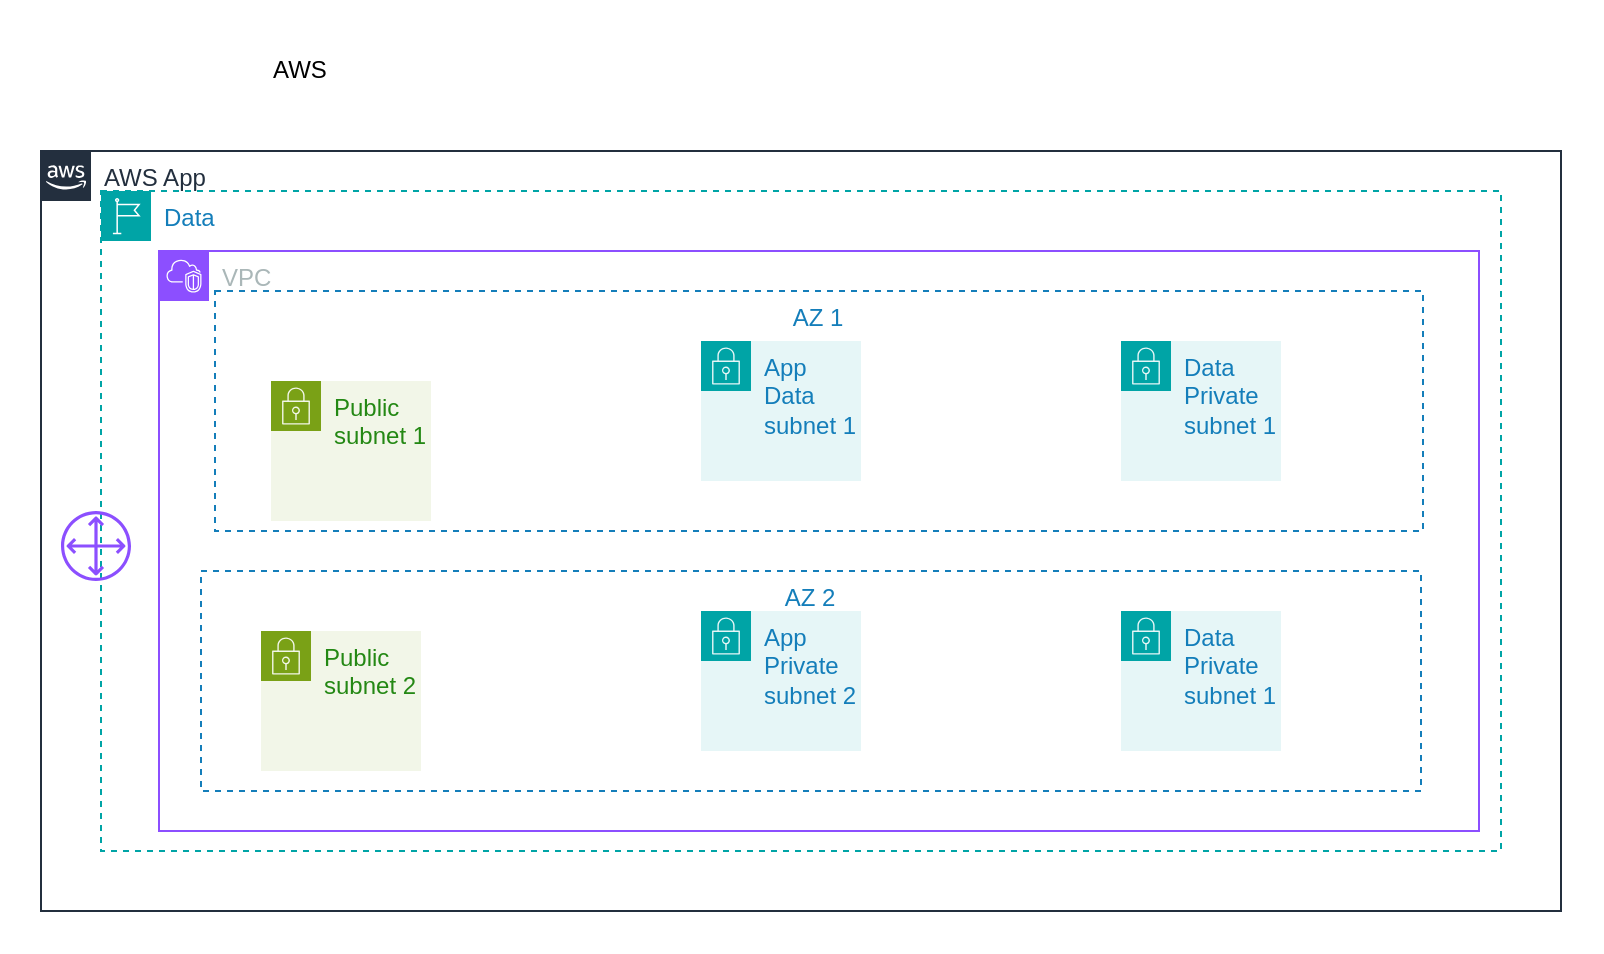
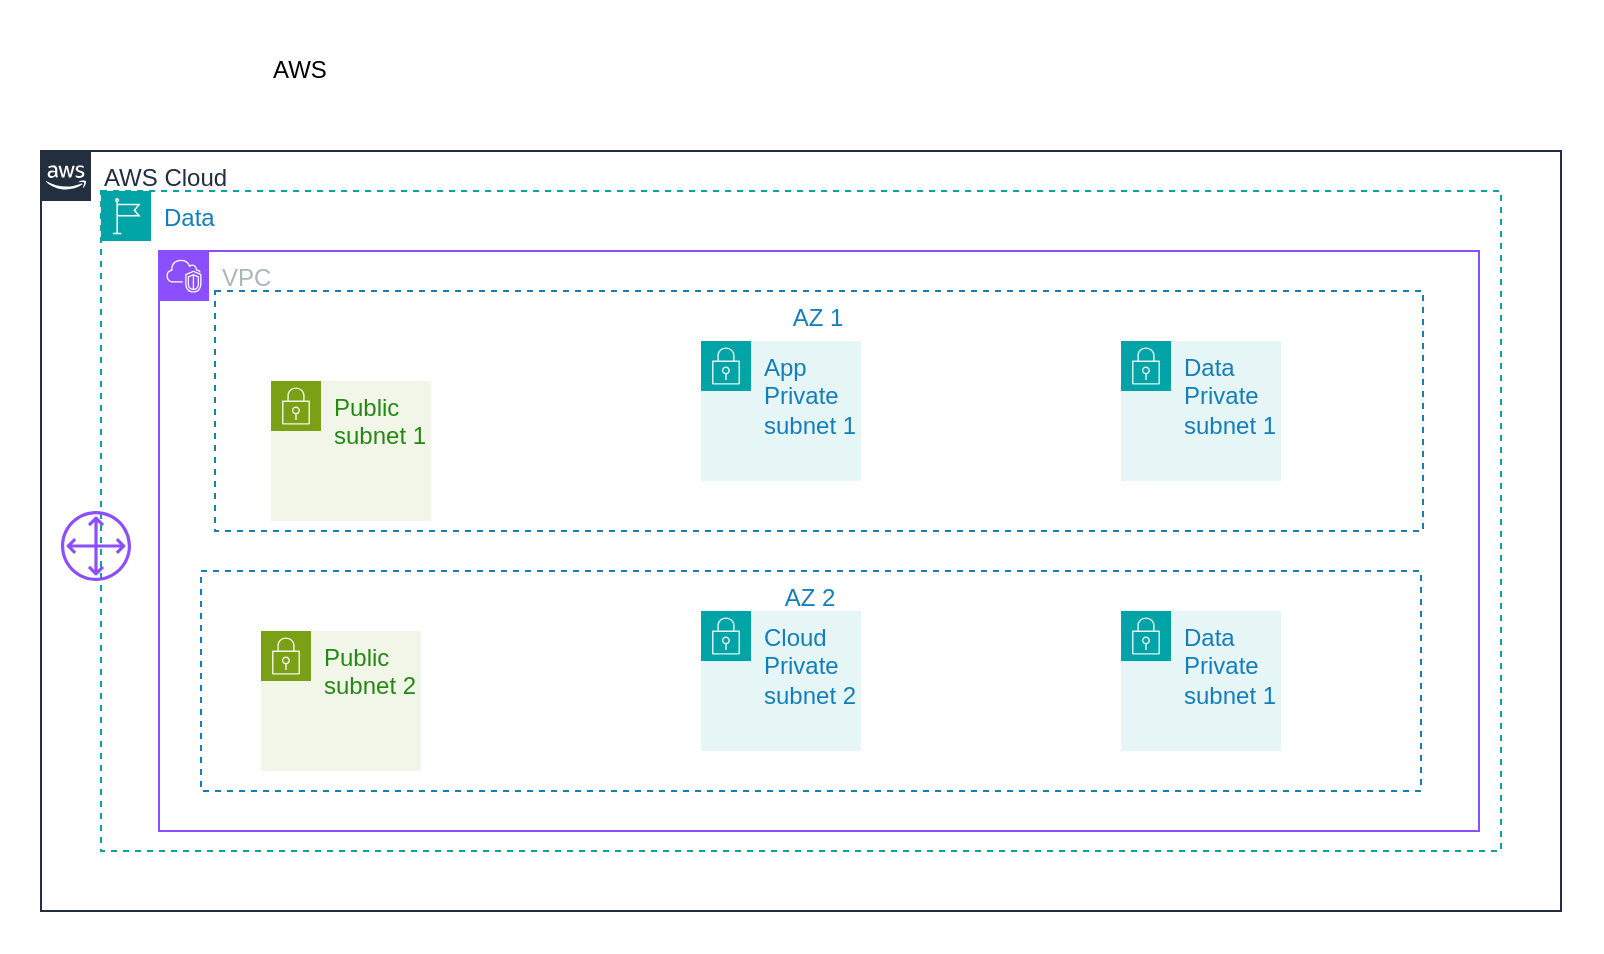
(149, 179) -> (159, 179)
(813, 398) -> (813, 398)
(813, 668) -> (813, 668)
